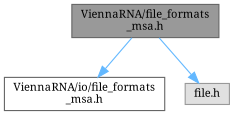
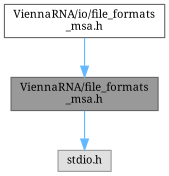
(119, 53) -> (85, 52)
(207, 94) -> (85, 161)
